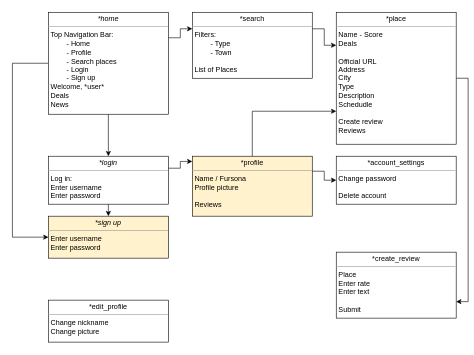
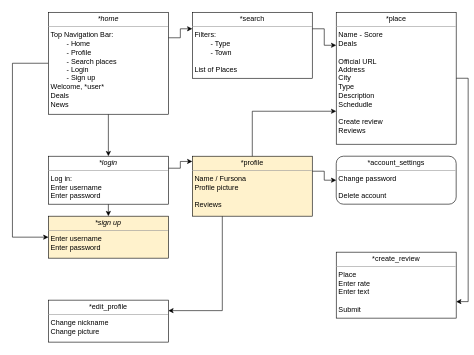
(396, 180) -> (396, 180)
none -> (199, 311)
